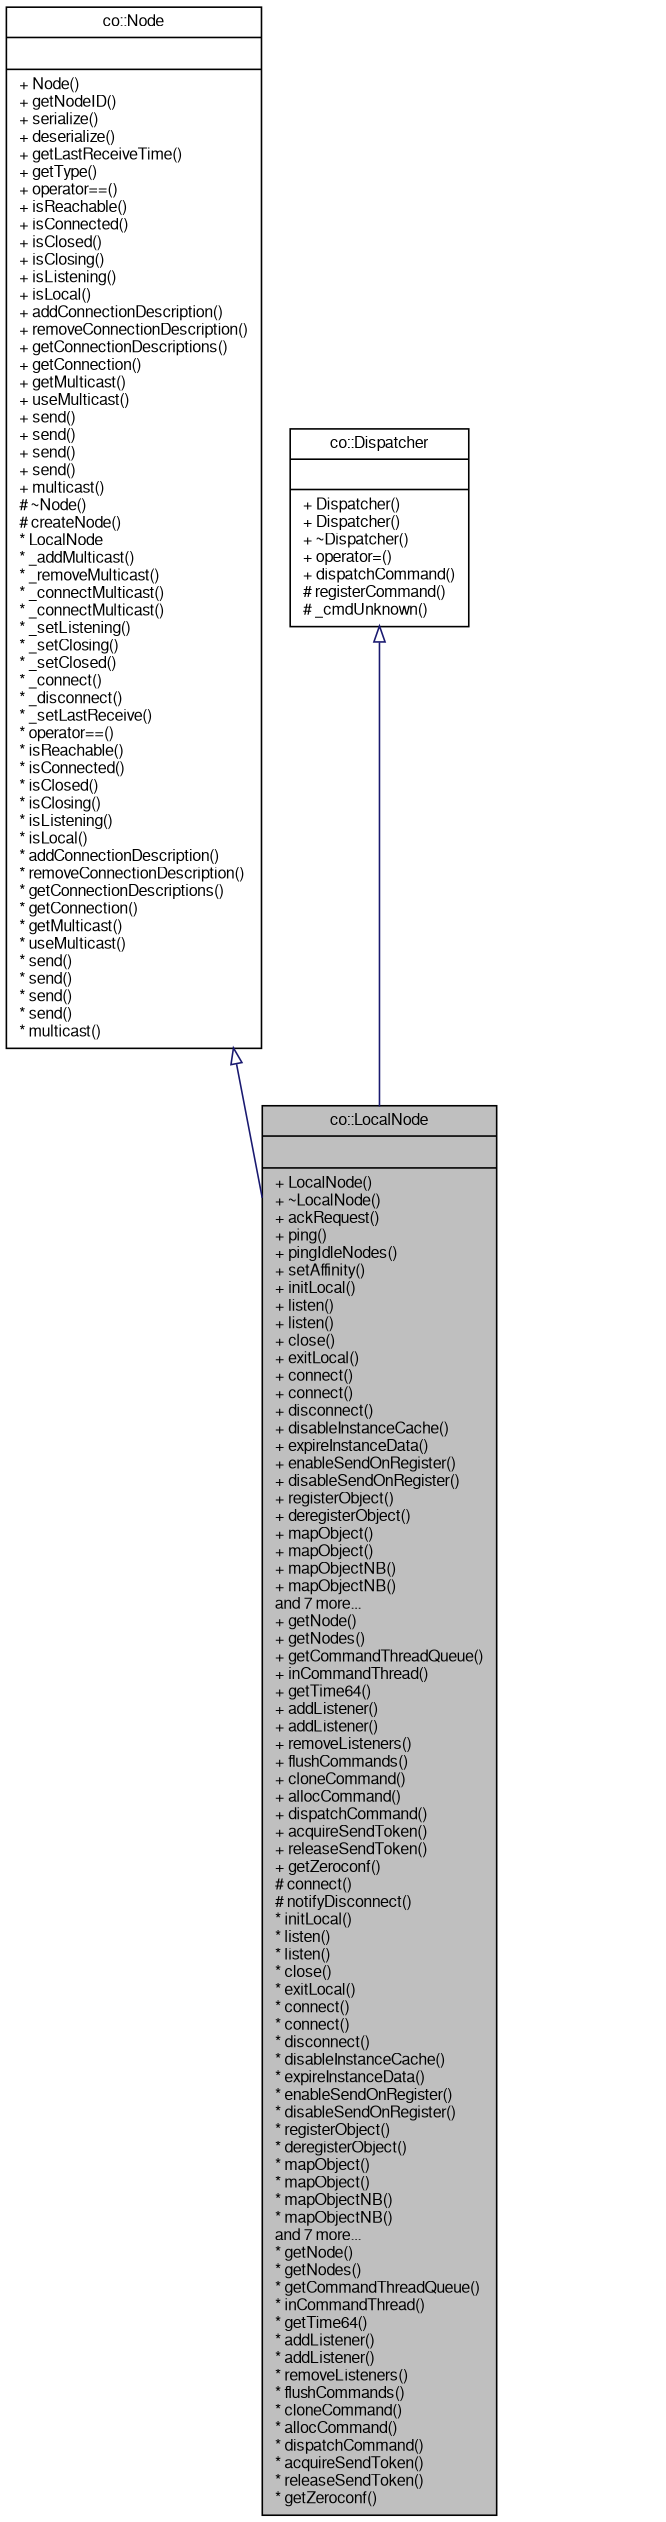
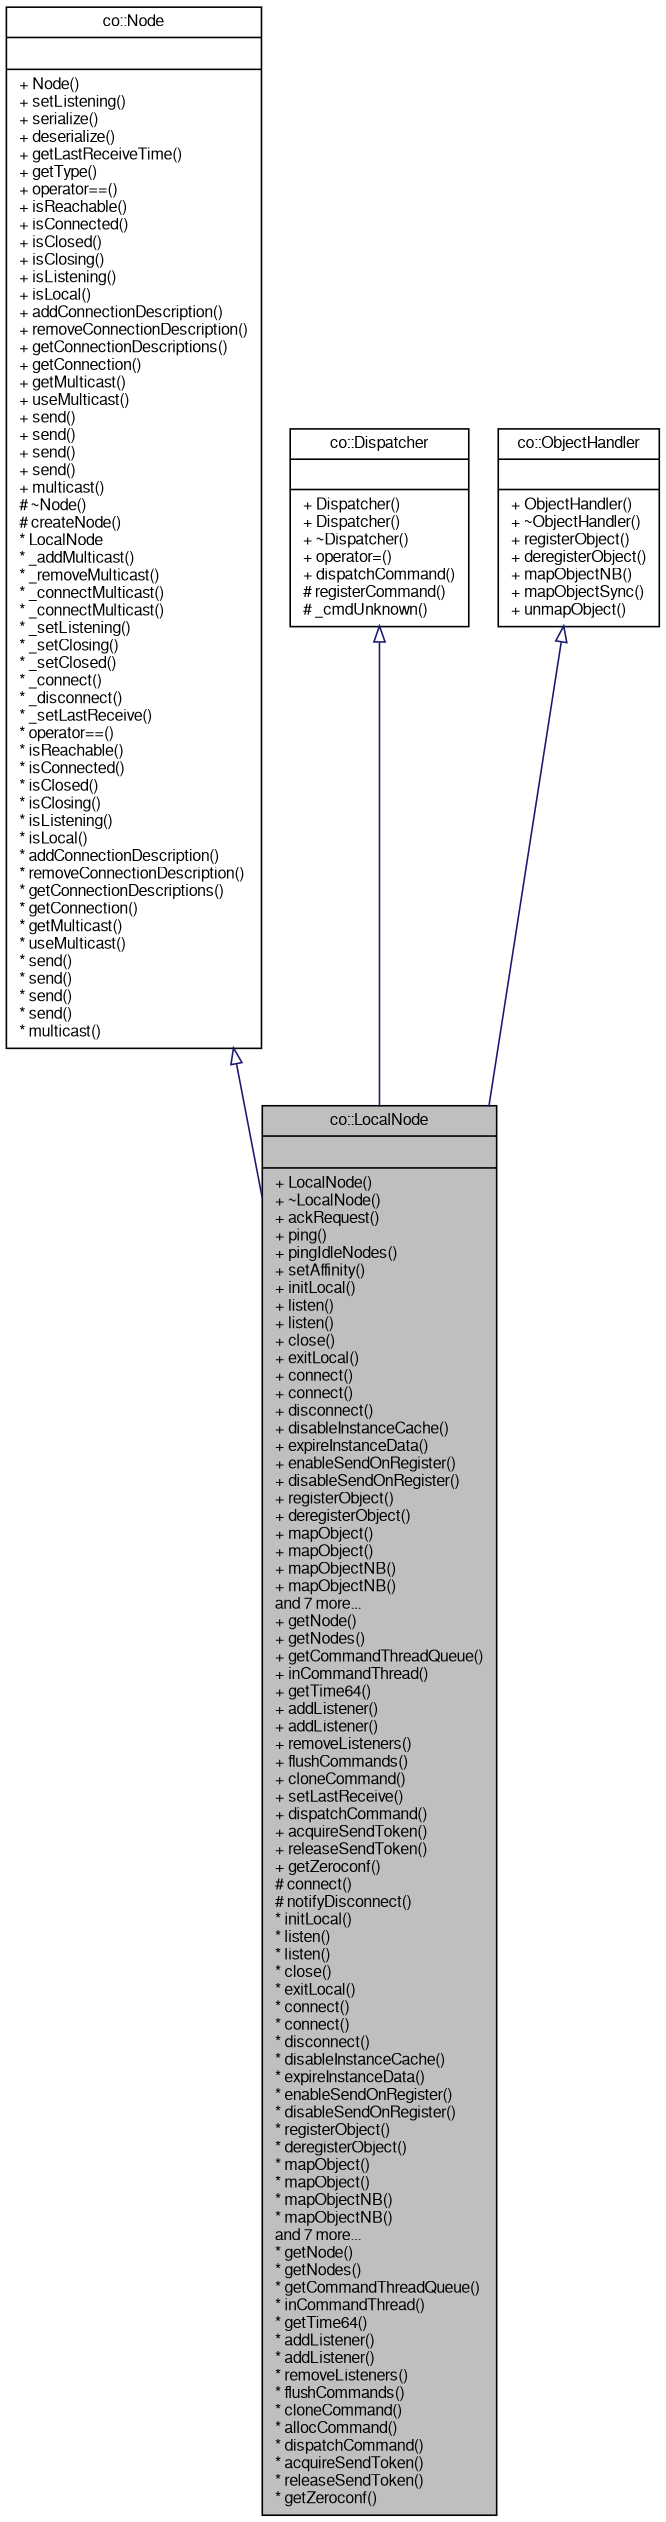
(68, 102) -> (73, 102)
none -> (579, 528)
(338, 1797) -> (340, 1797)
